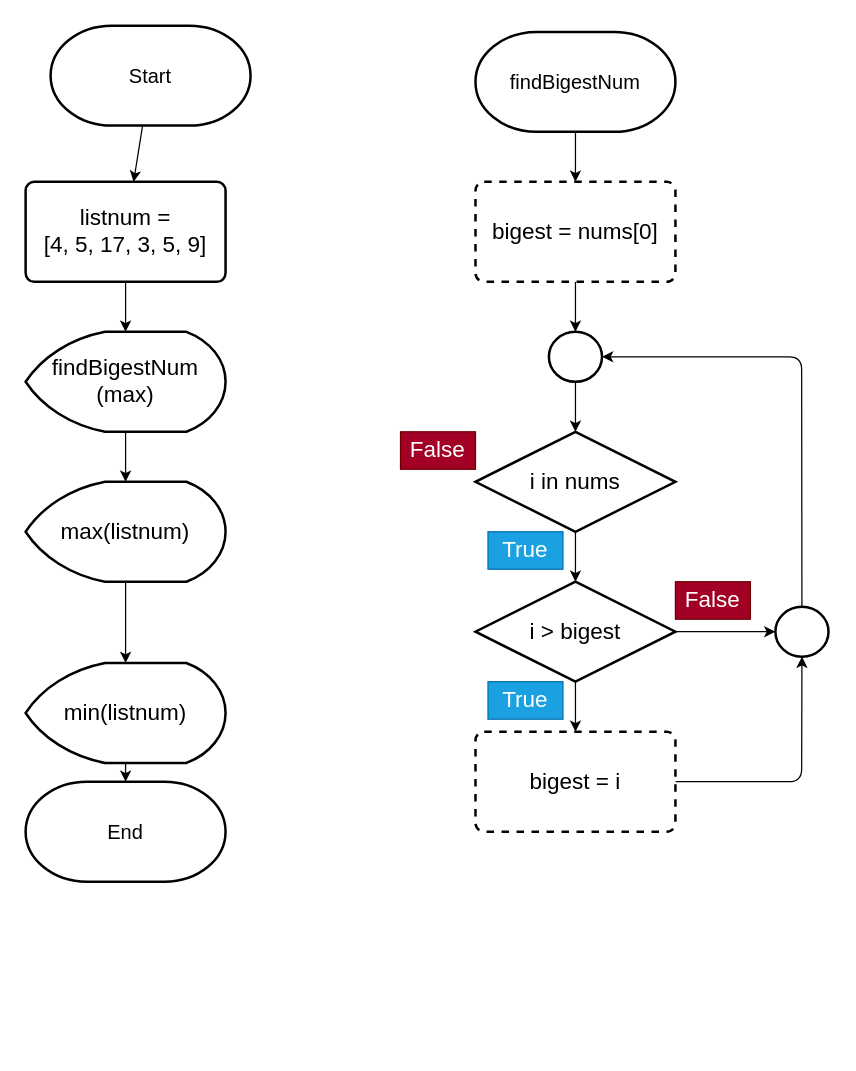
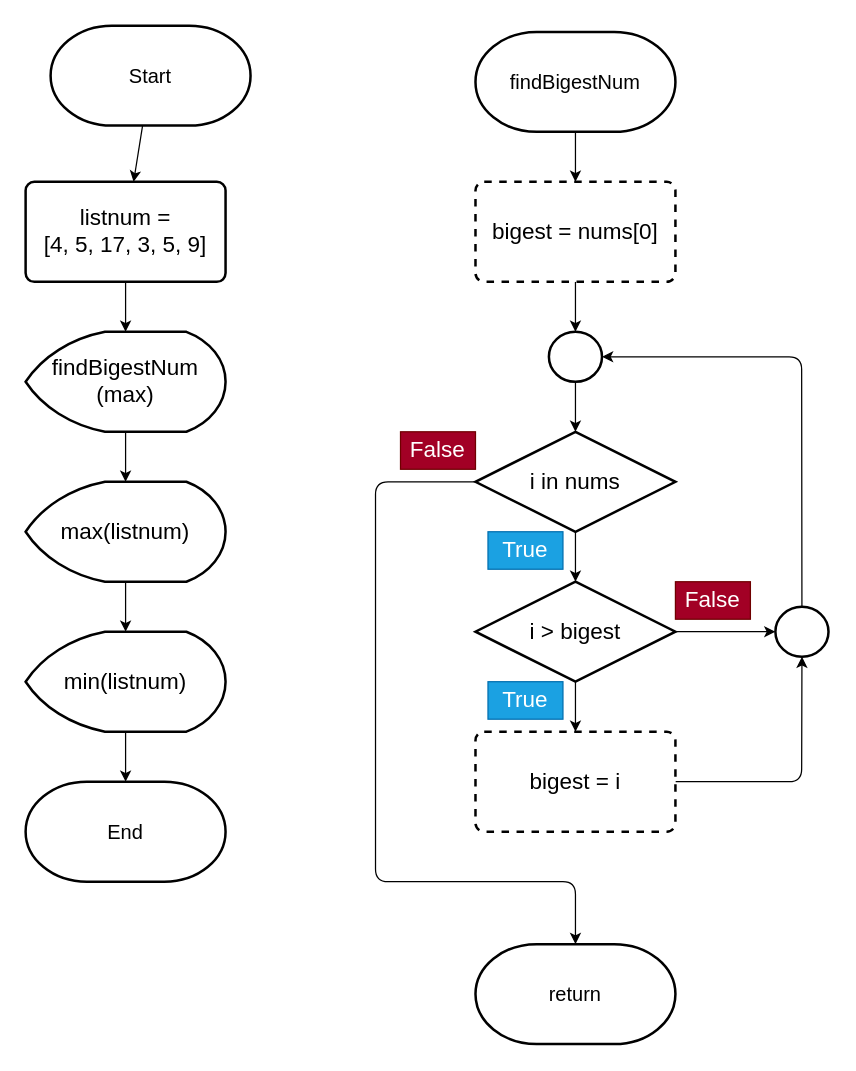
(126, 713) -> (126, 682)
none -> (376, 754)
none -> (576, 994)
